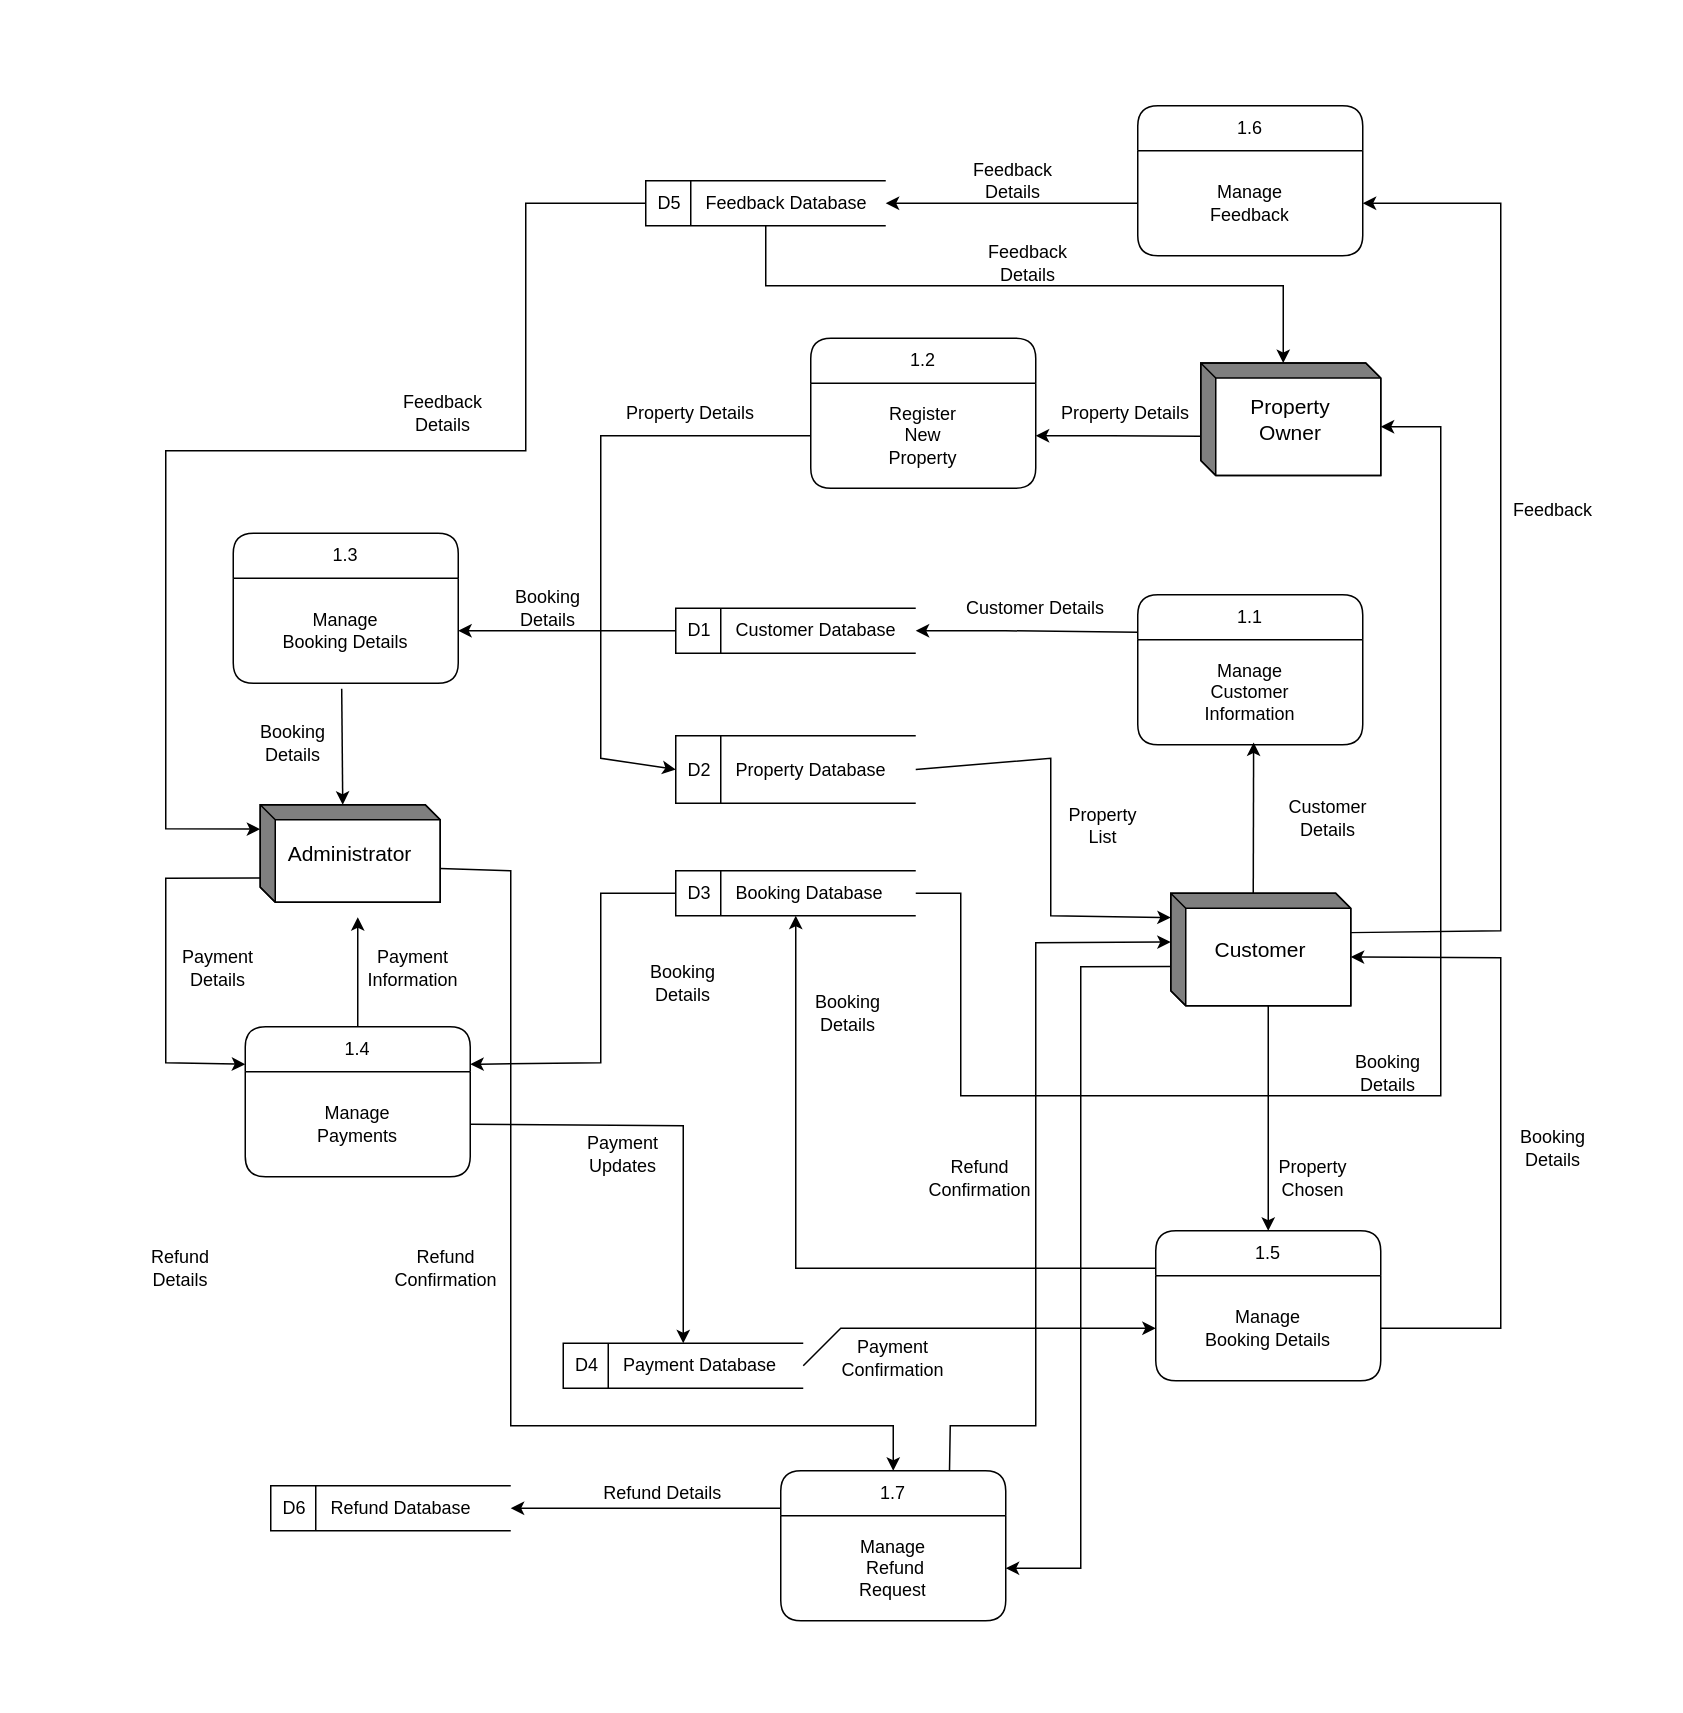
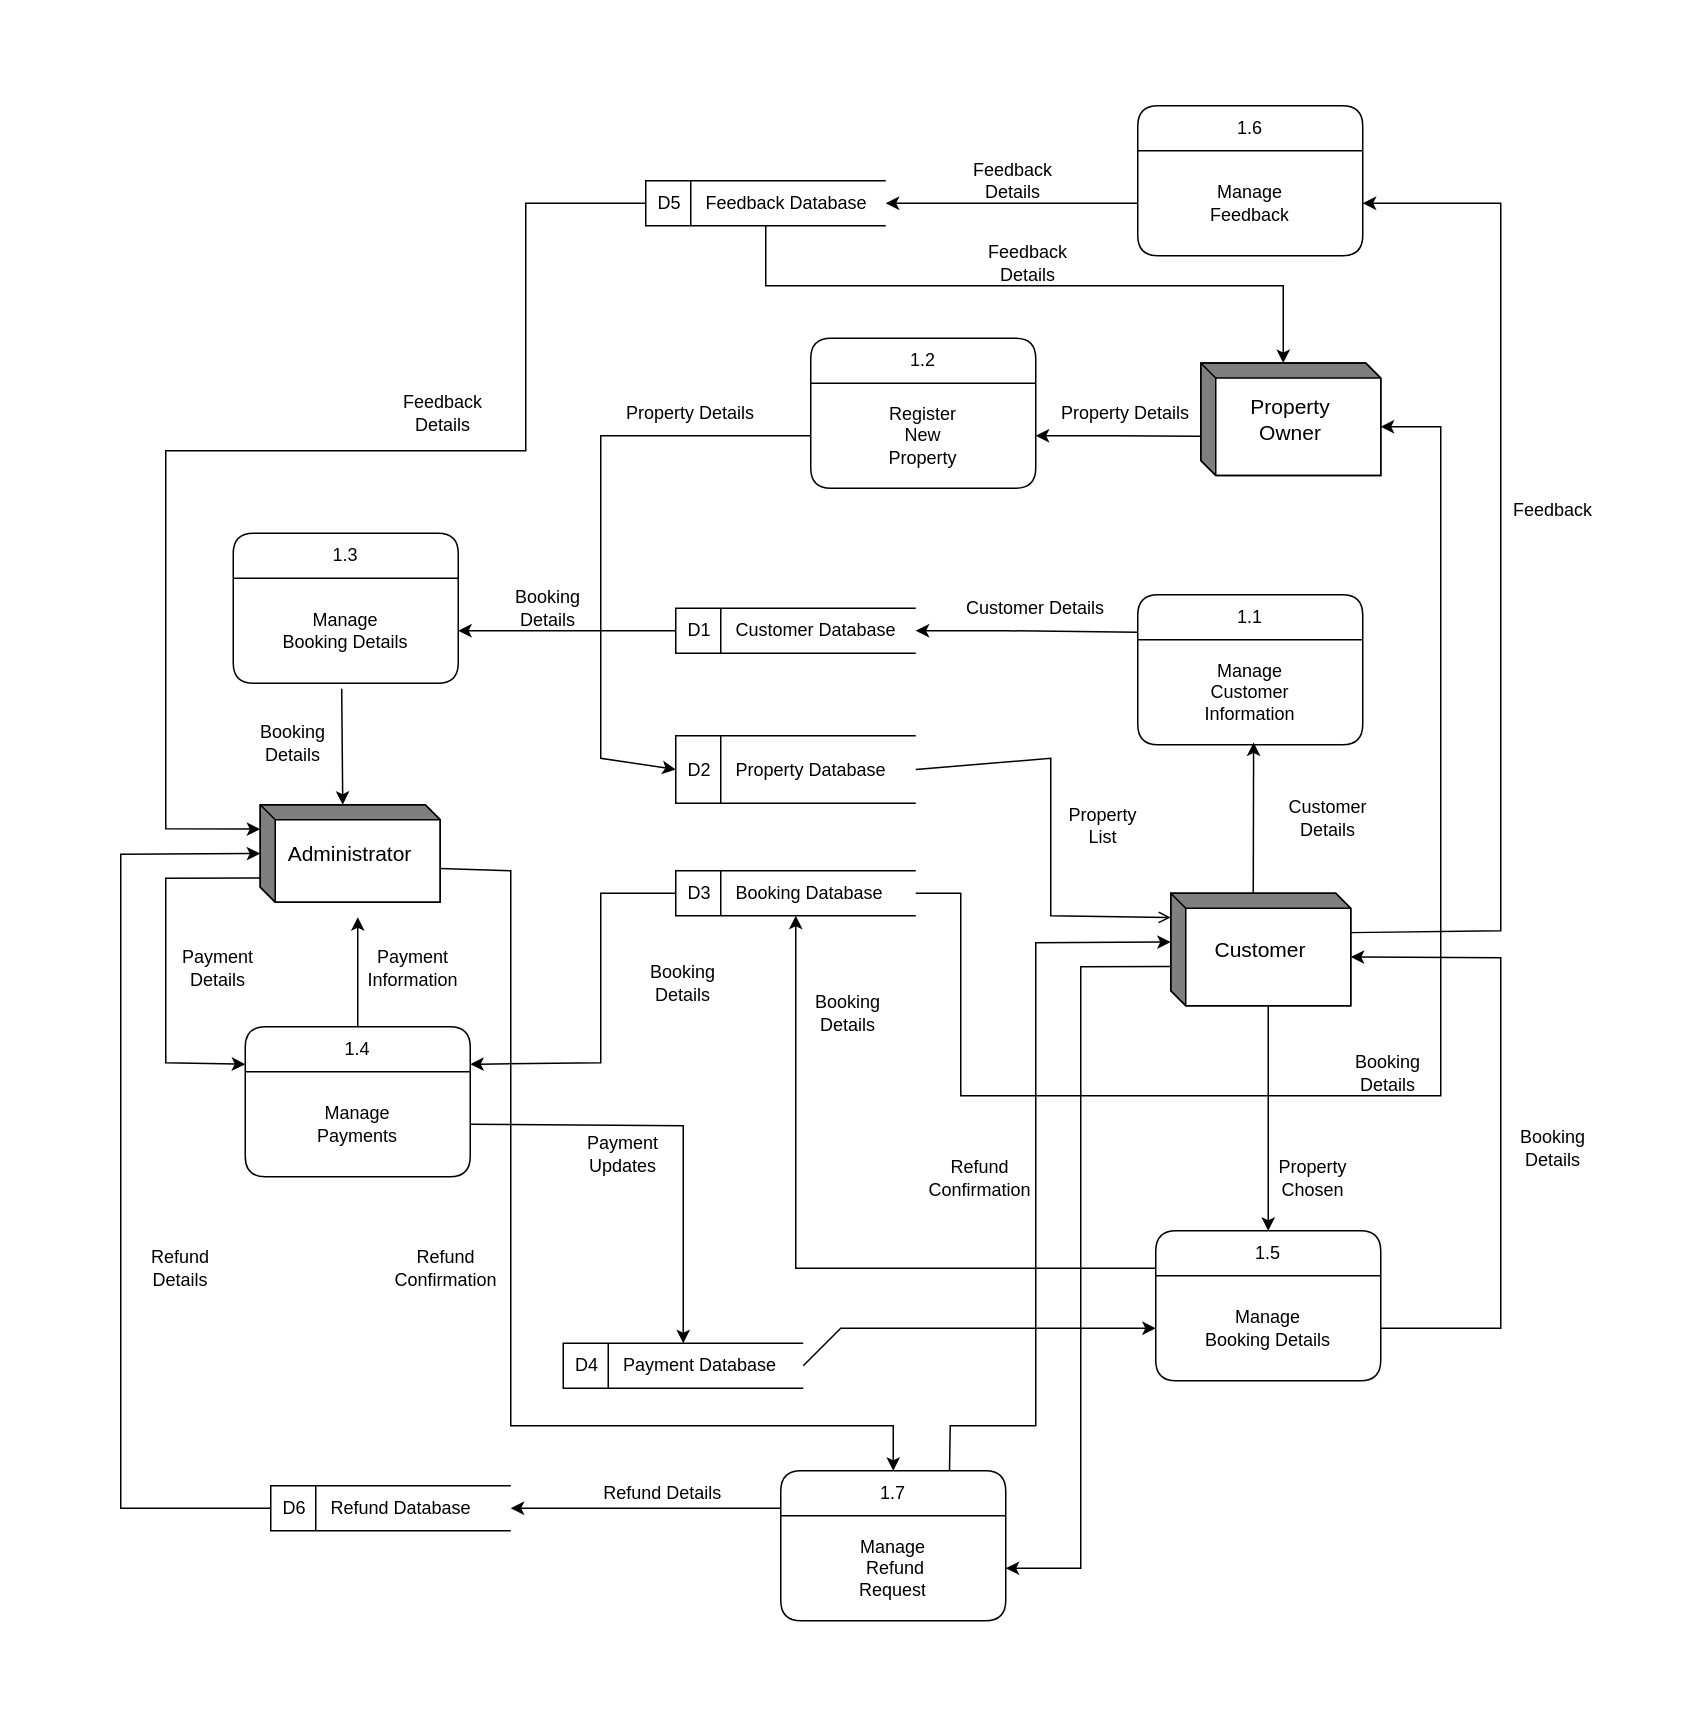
(1159, 917) -> (1161, 917)
none -> (121, 1192)
(893, 1358) -> none
